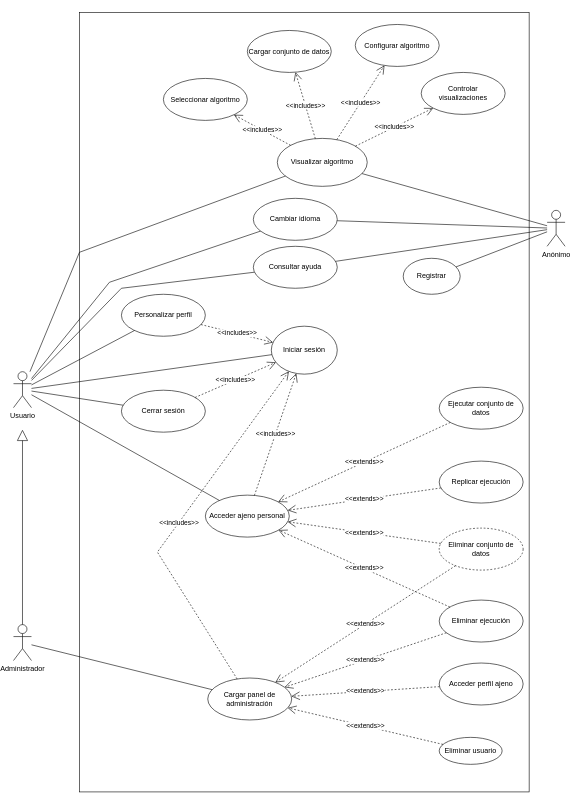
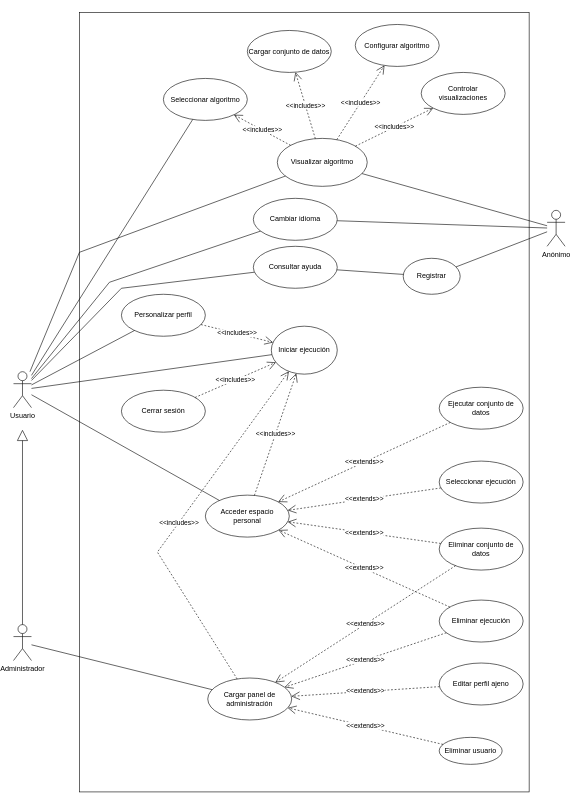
(442, 245) -> (370, 272)
(305, 350) -> (305, 350)
(77, 398) -> (113, 246)
(482, 482) -> (482, 482)
(248, 516) -> (248, 516)
(482, 549) -> (482, 549)
(482, 684) -> (482, 684)
